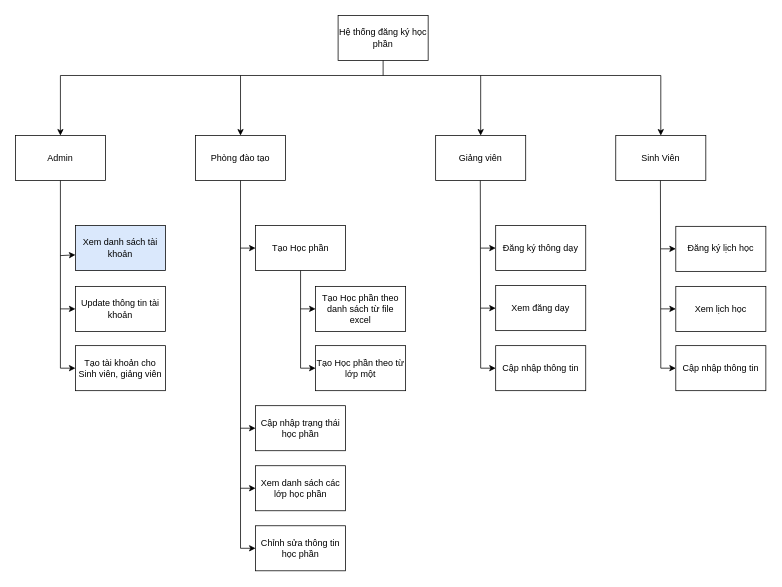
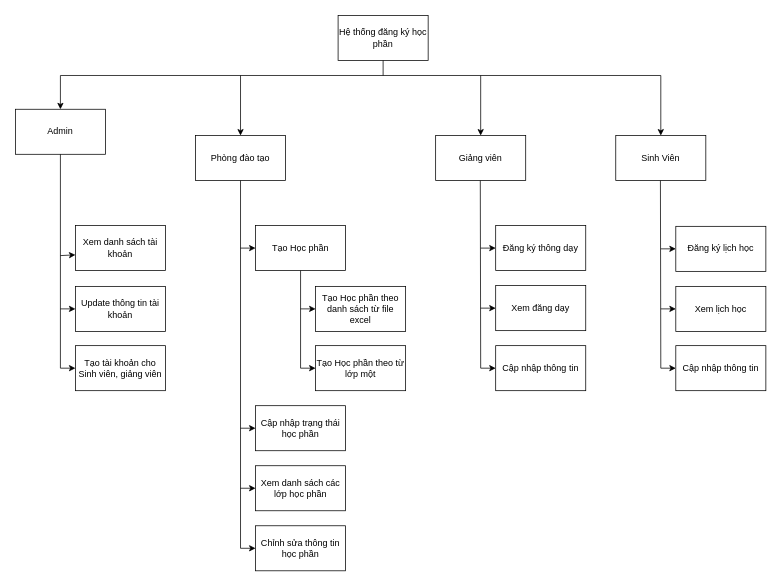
(60, 158) -> (60, 132)
(120, 248) -> (120, 248)
